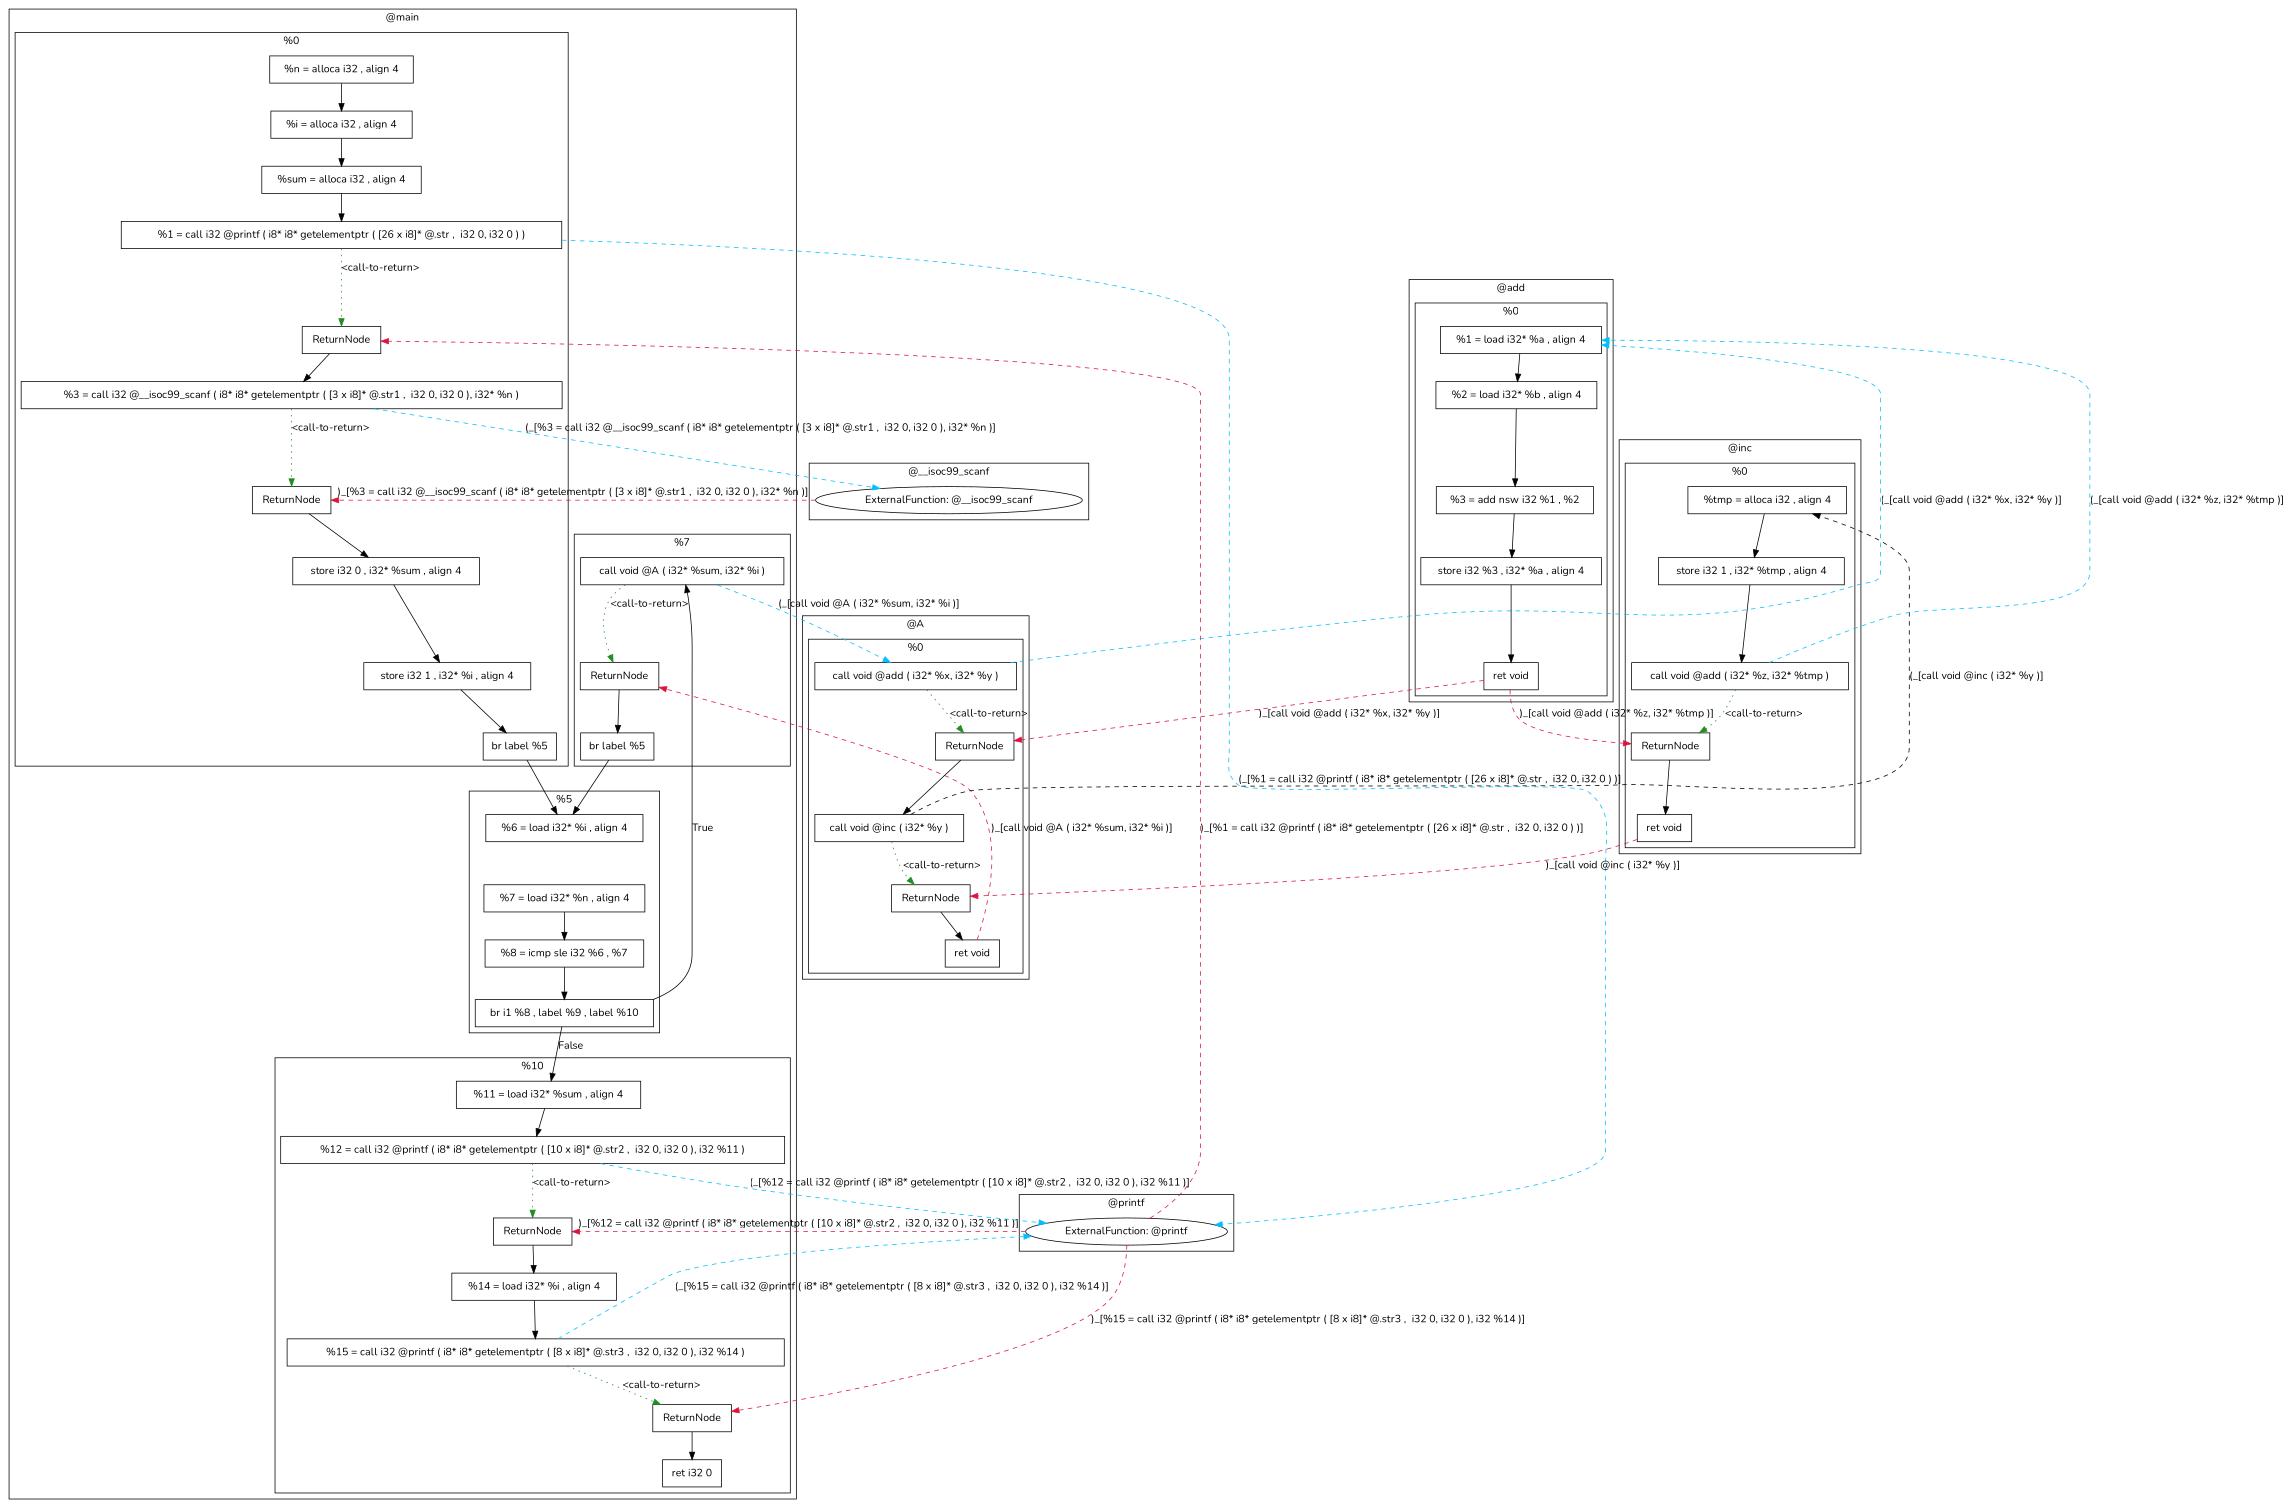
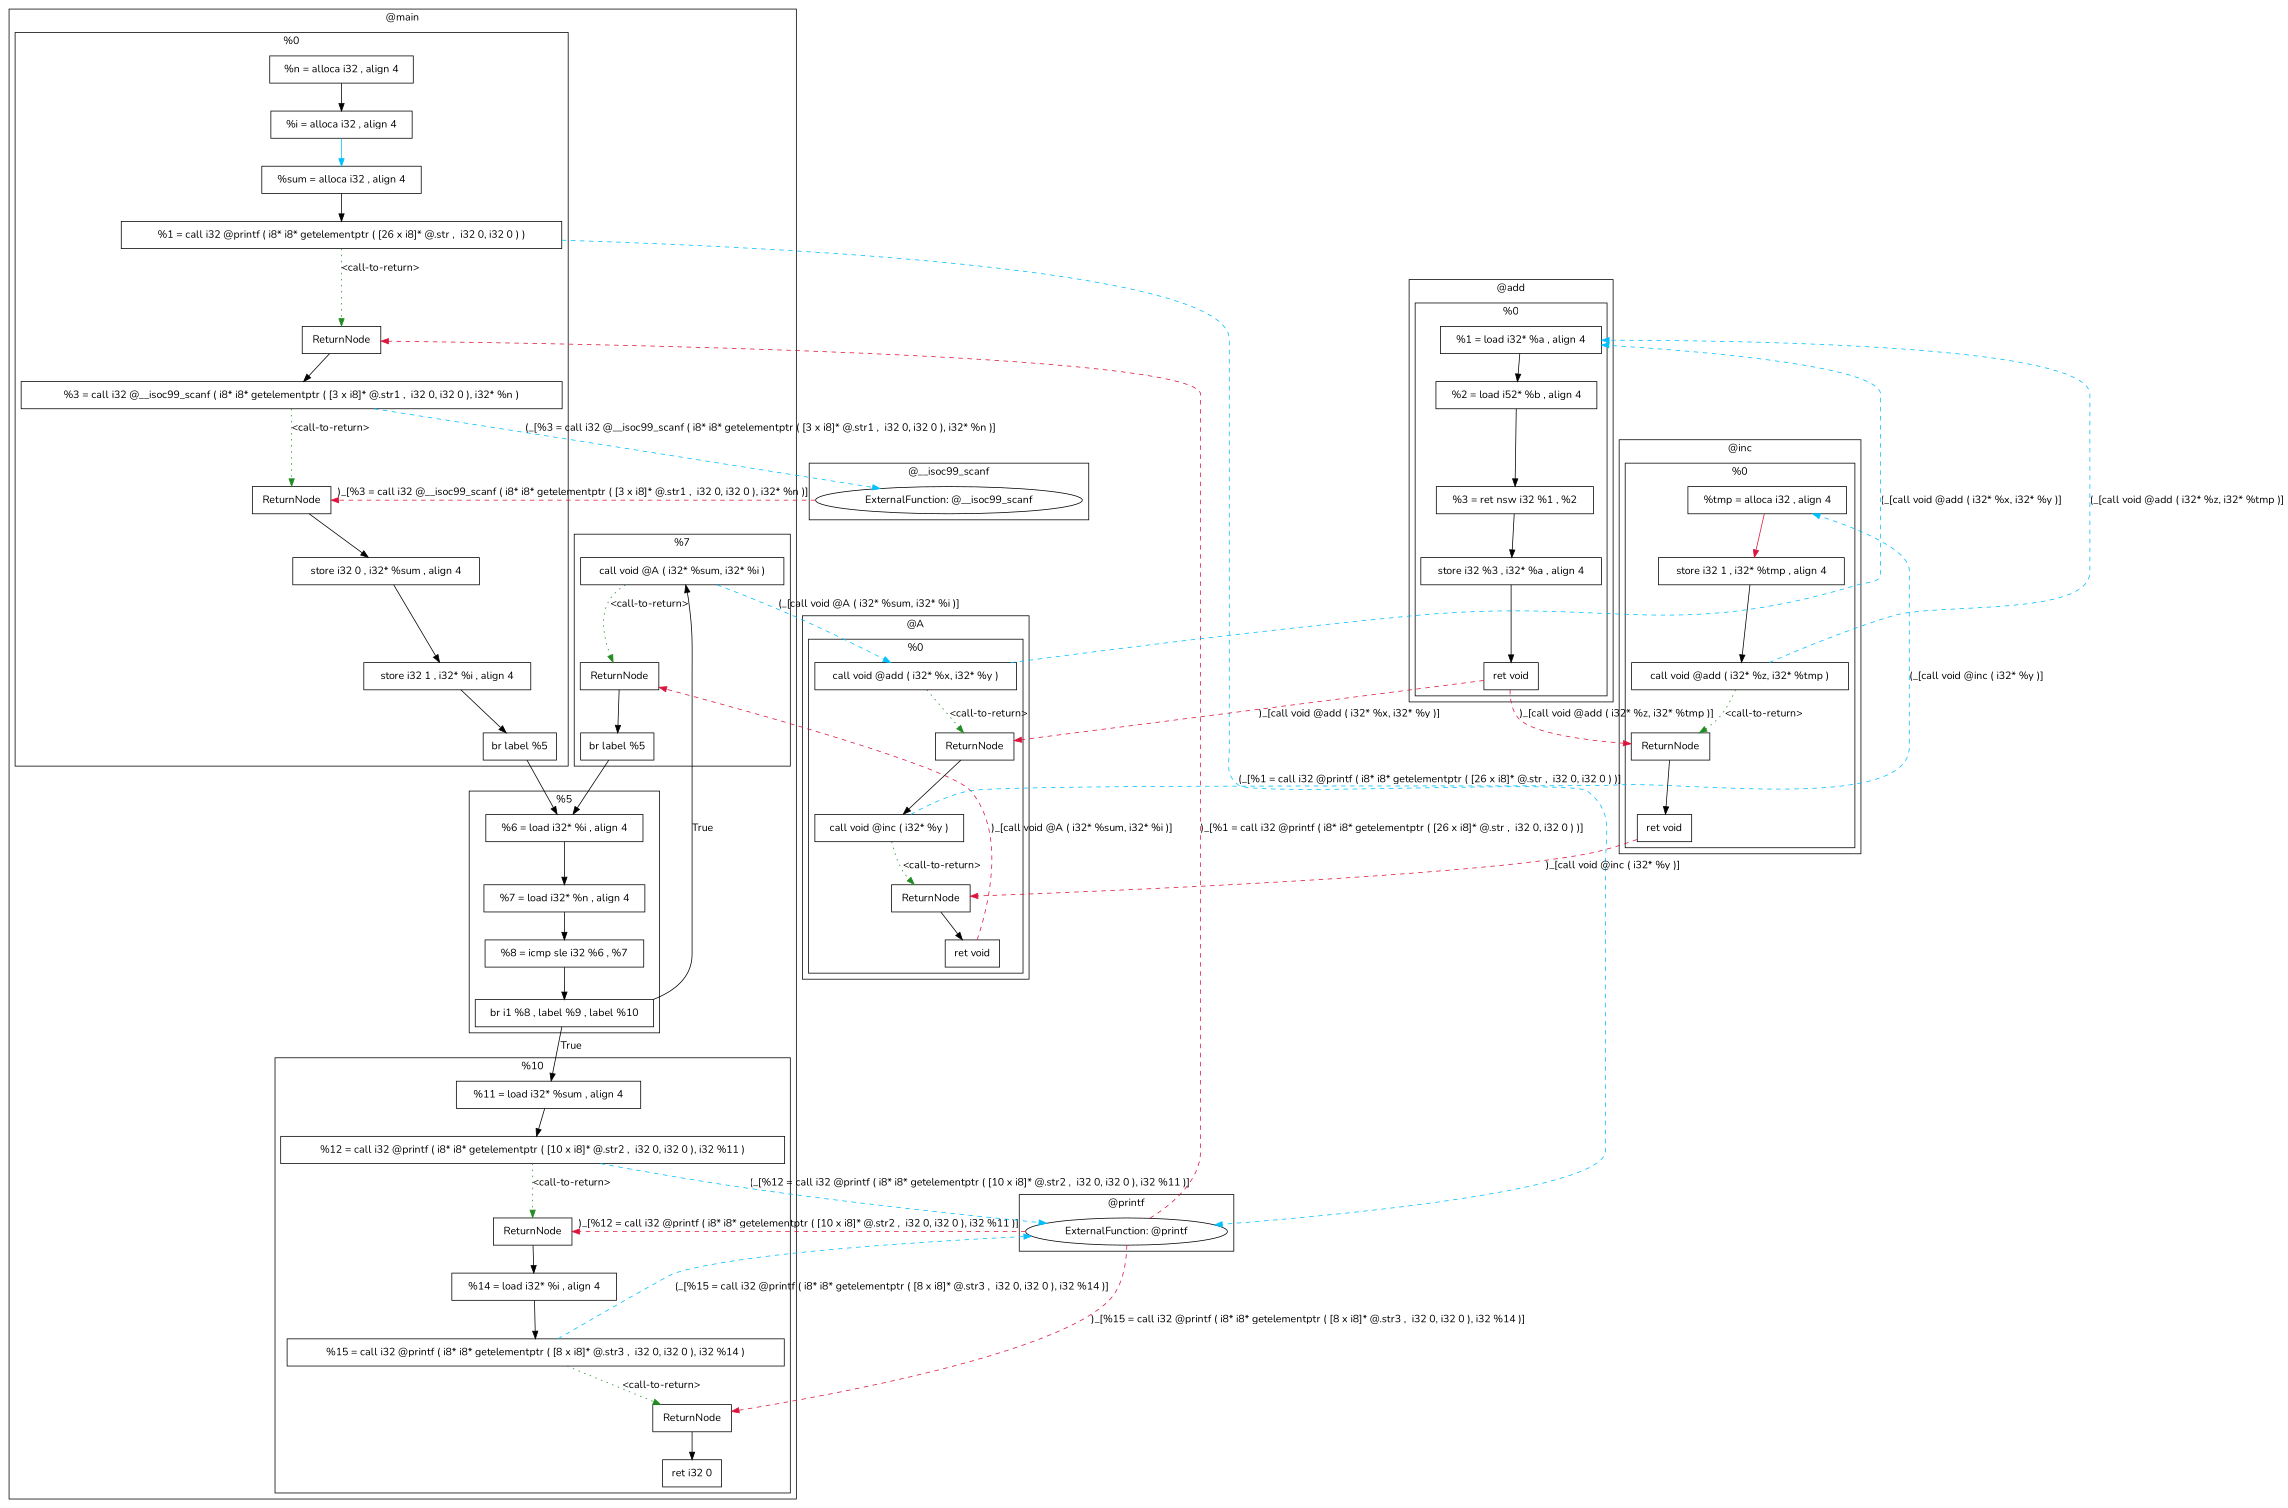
(342, 149) -> (342, 149)
(1516, 395) -> (1516, 395)
(1515, 500) -> (1515, 500)
(1760, 532) -> (1760, 532)
(1591, 785) -> (1591, 785)
none -> (564, 859)
(571, 1046) -> (571, 1046)
